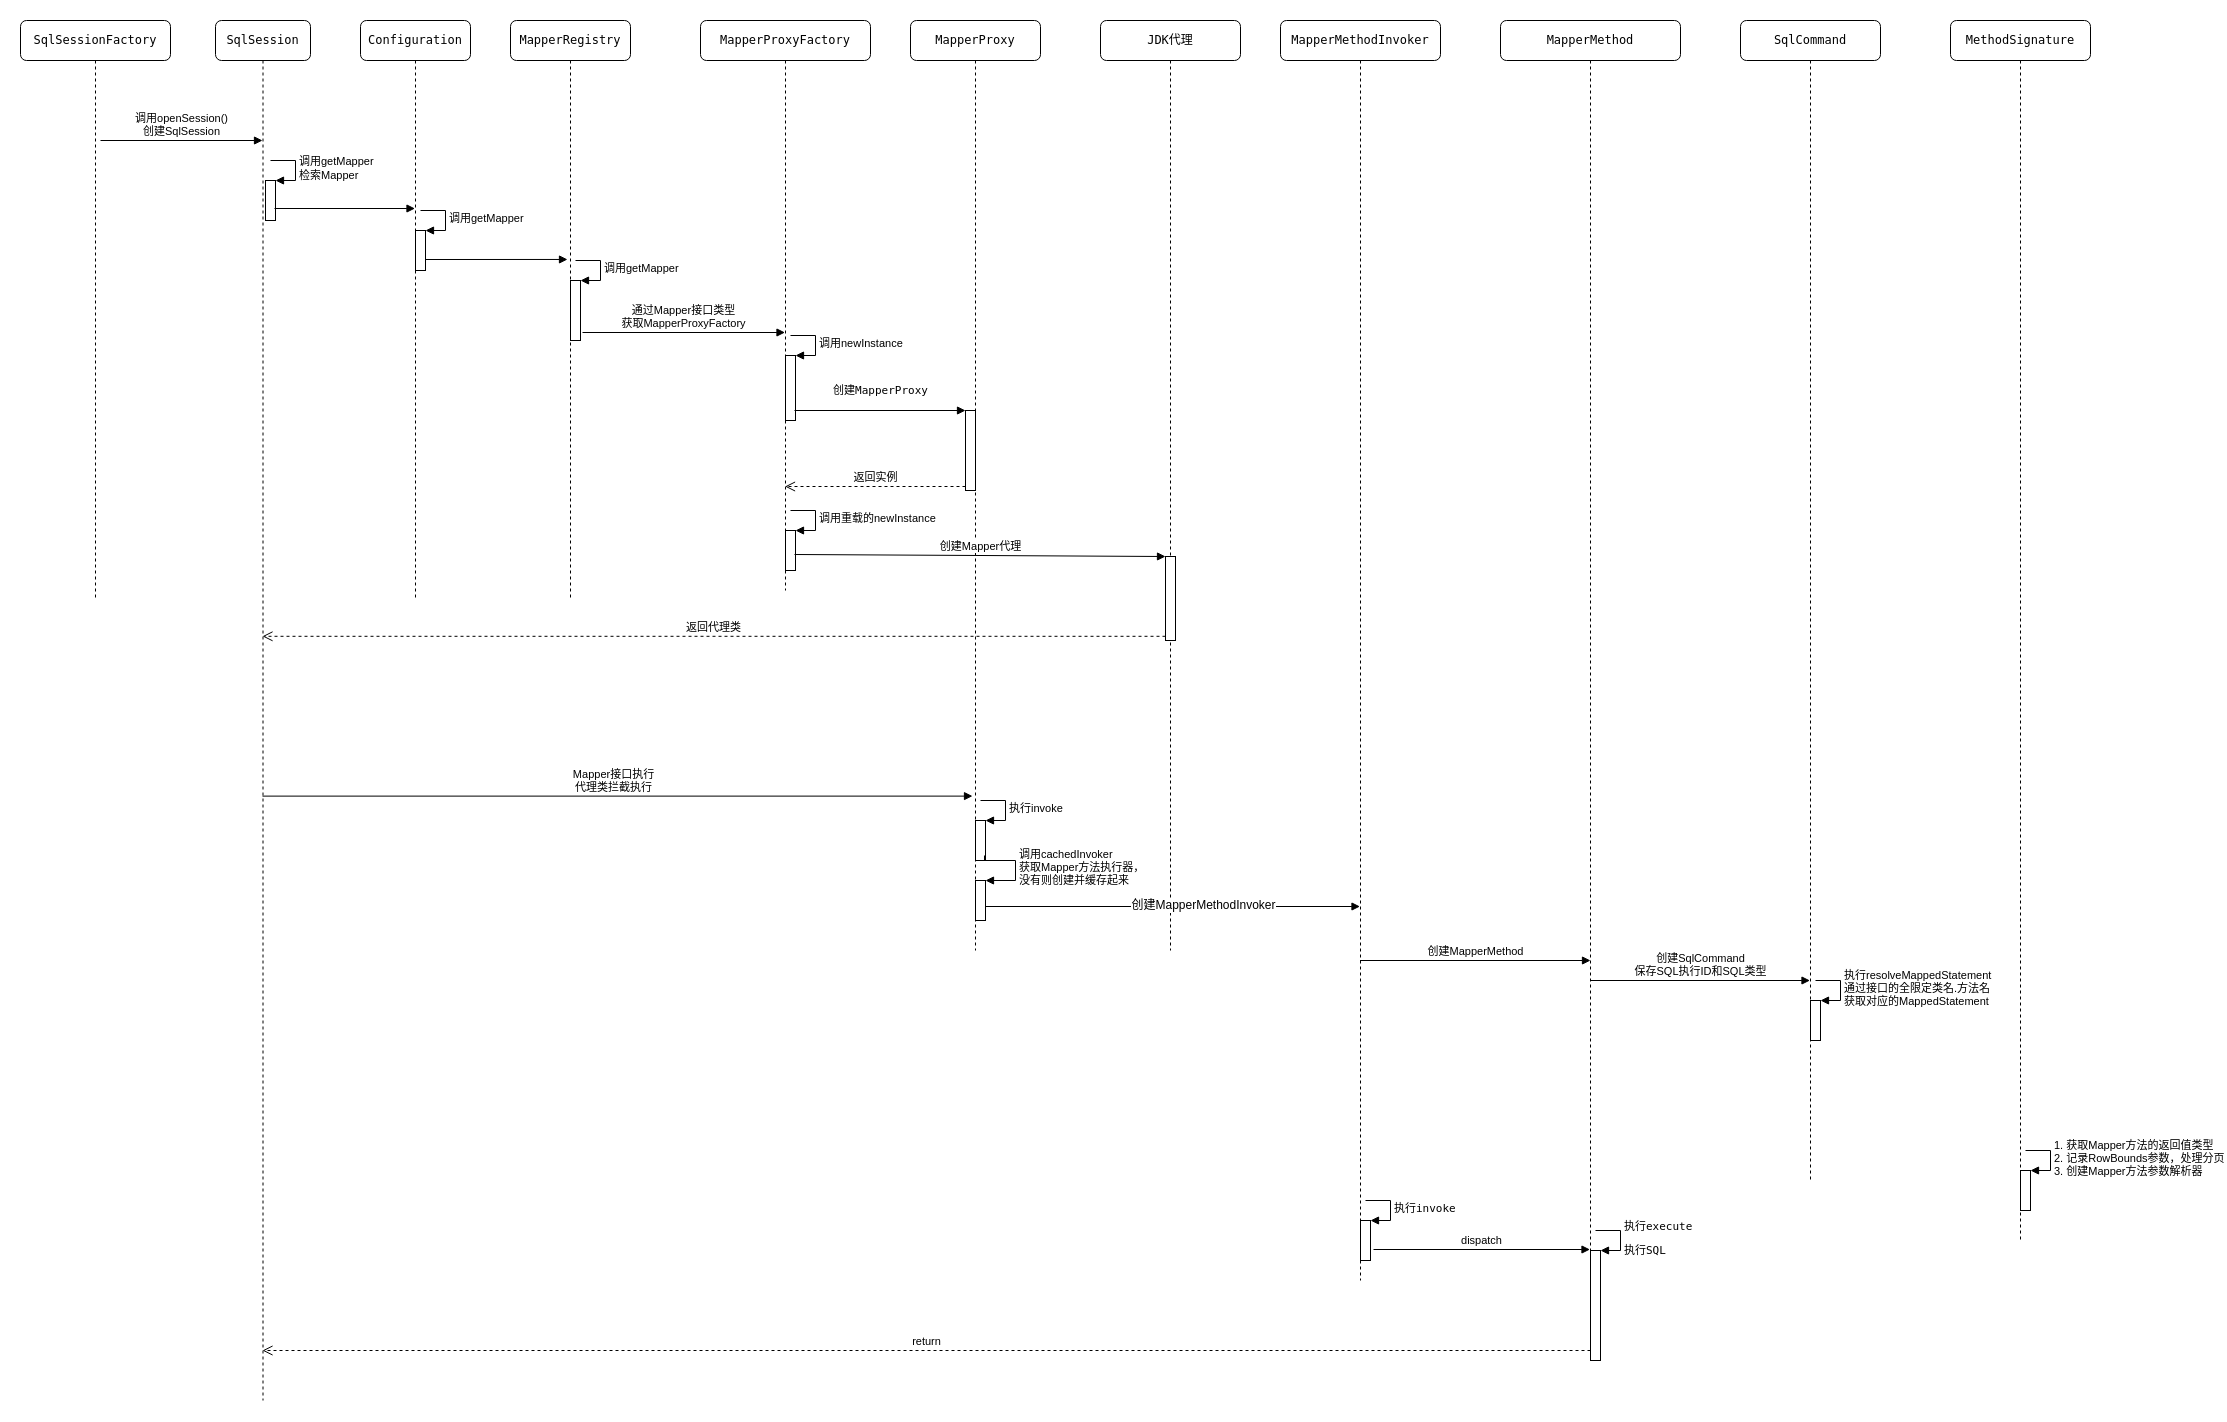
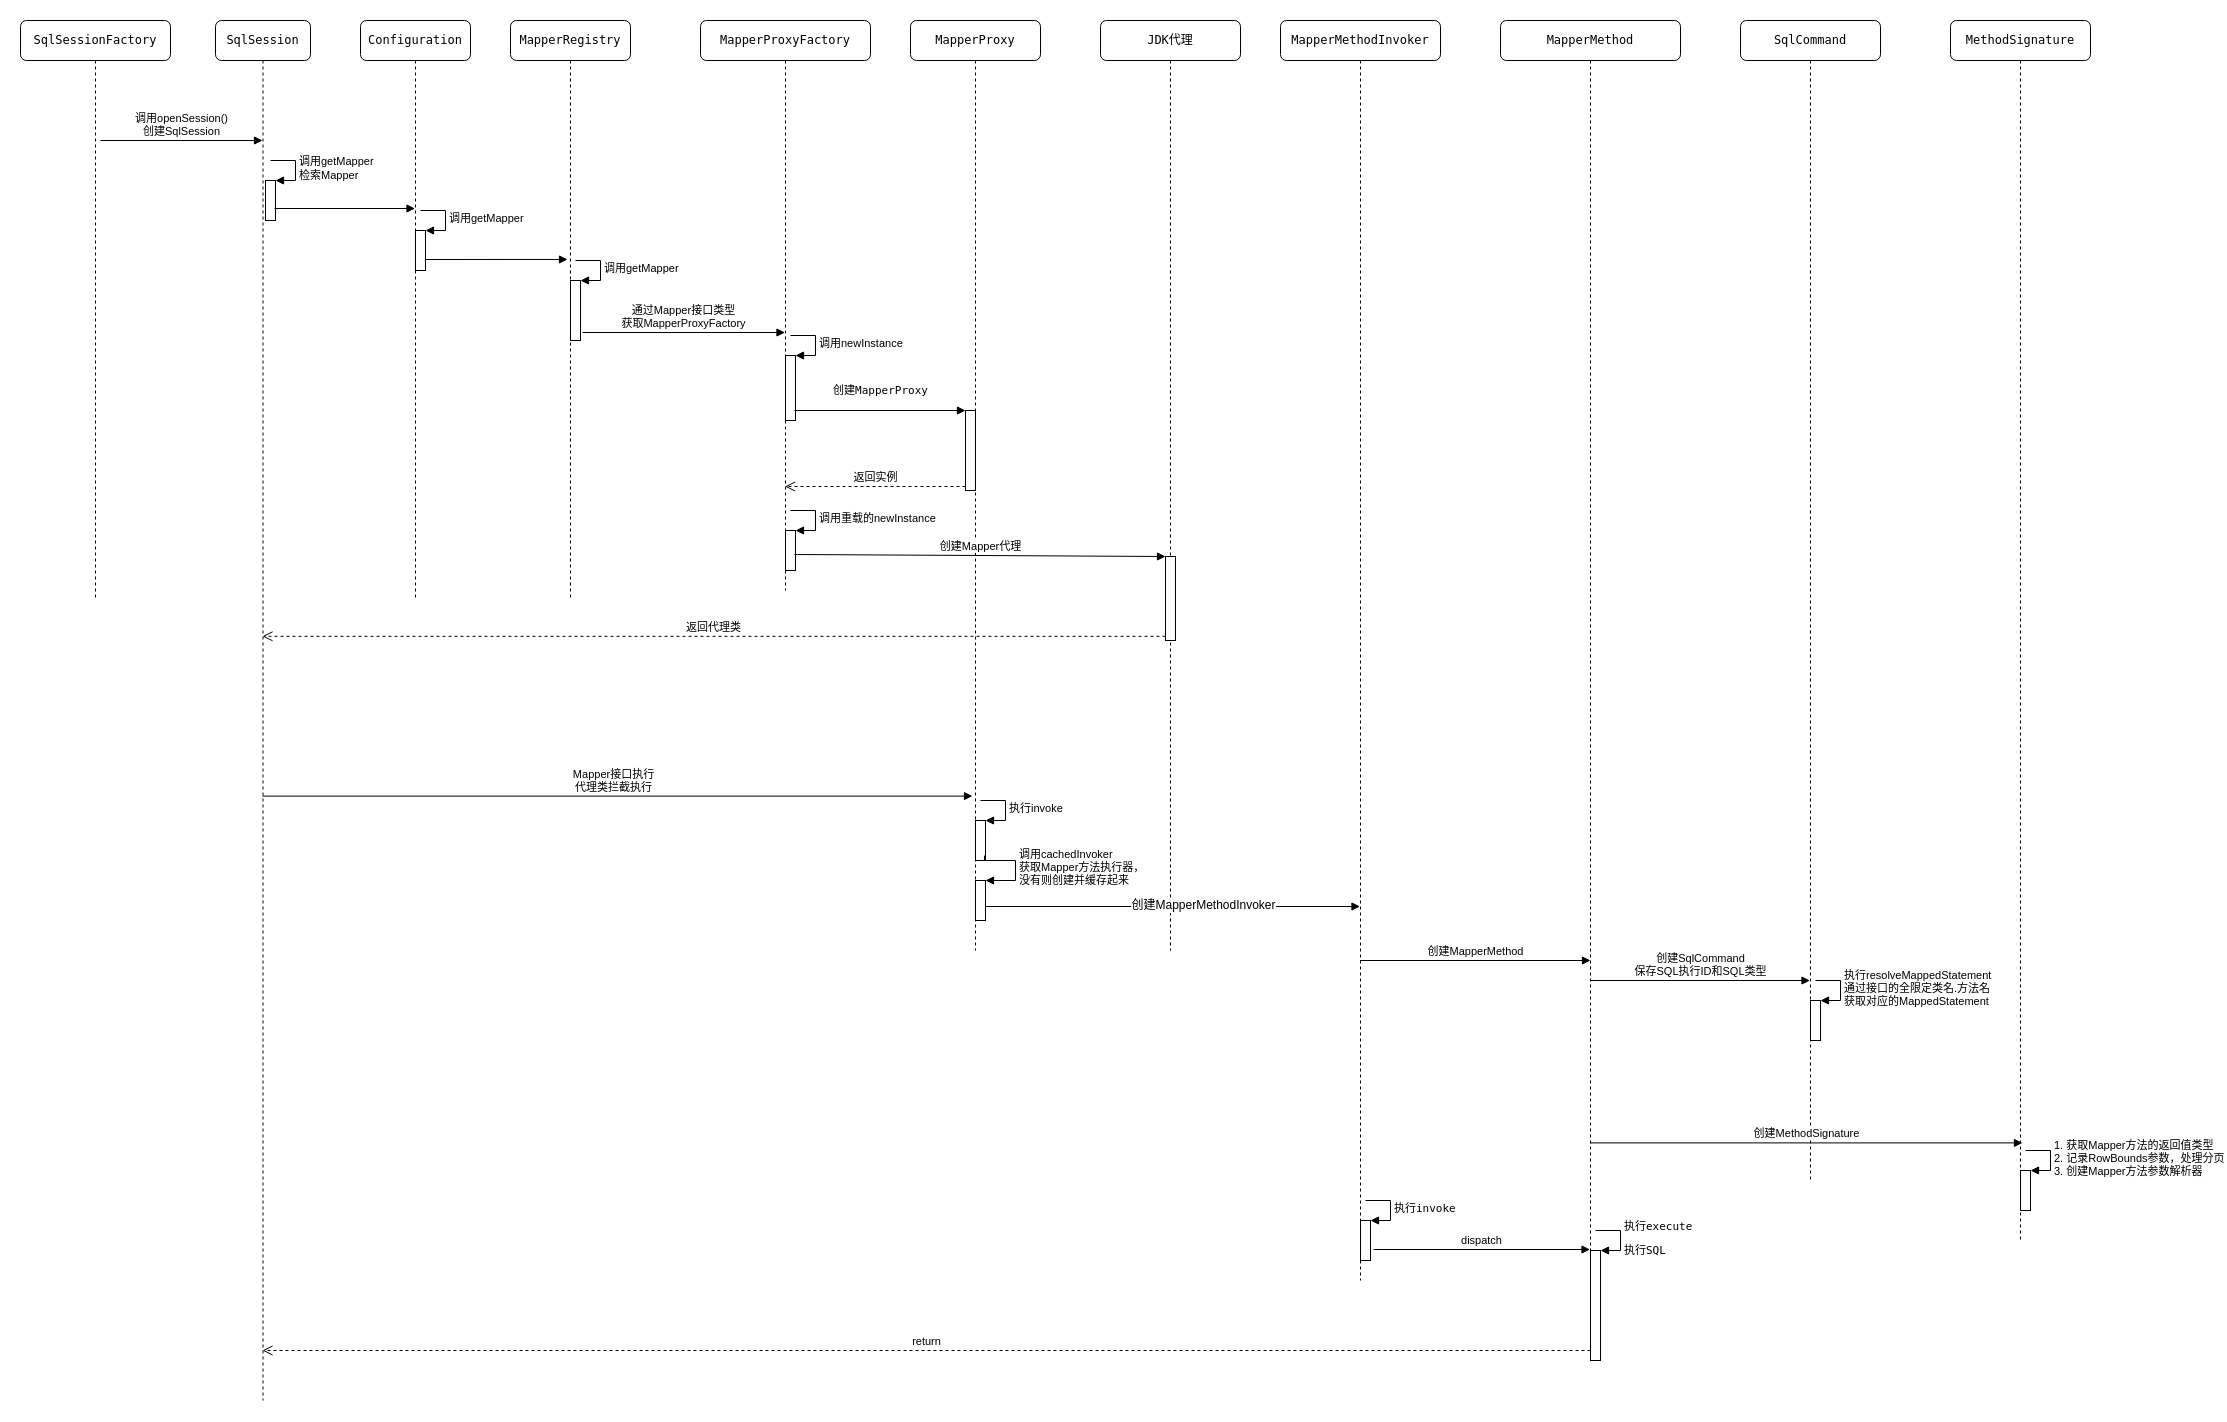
none -> (1803, 1143)
